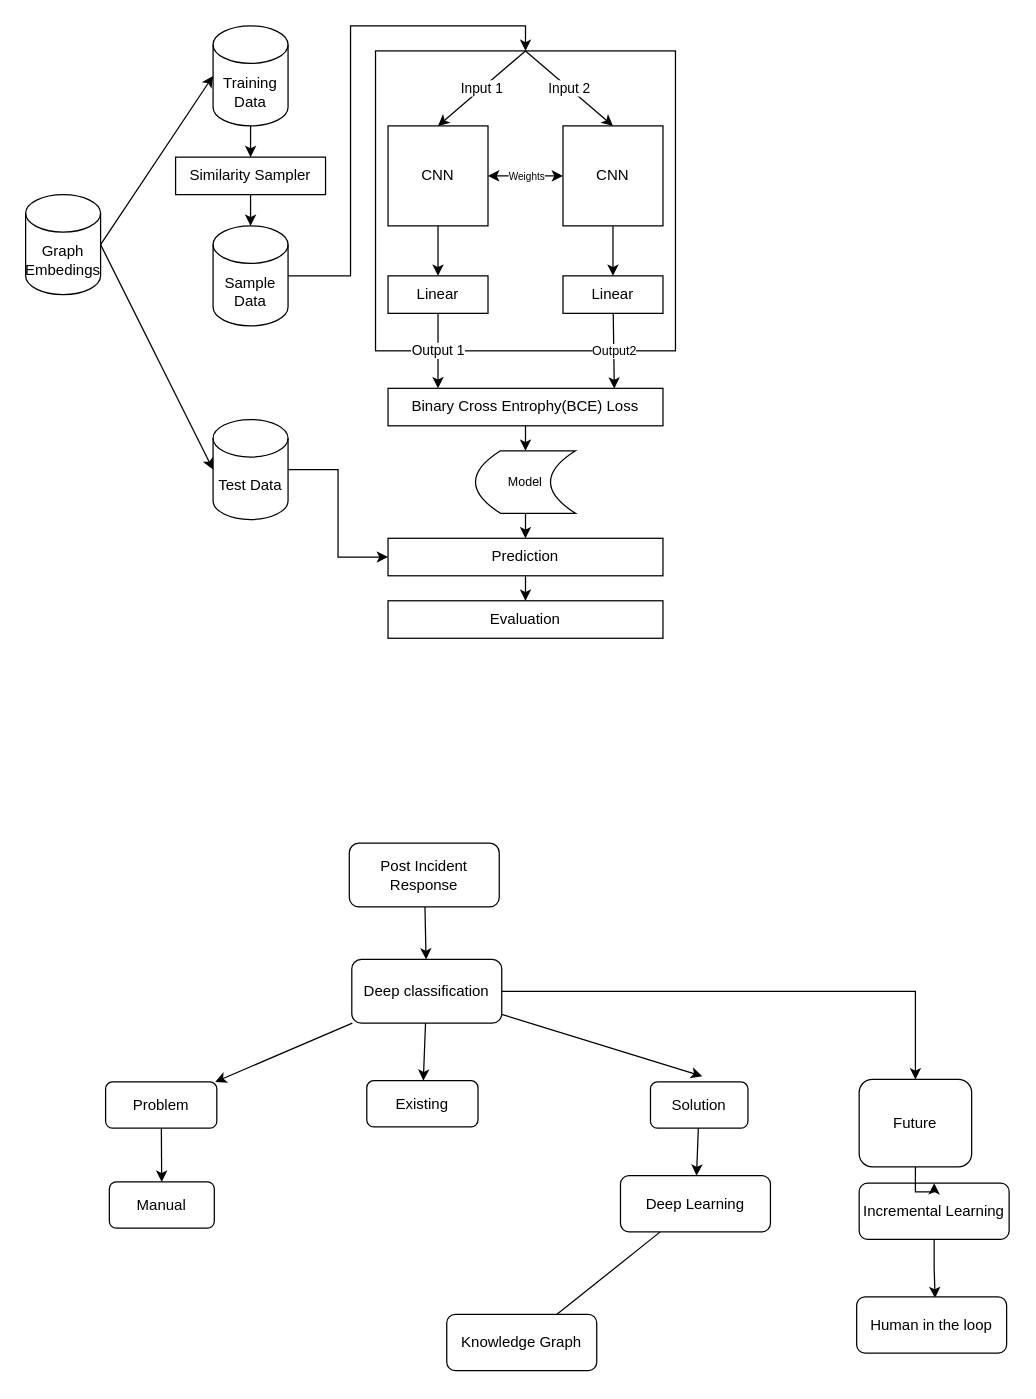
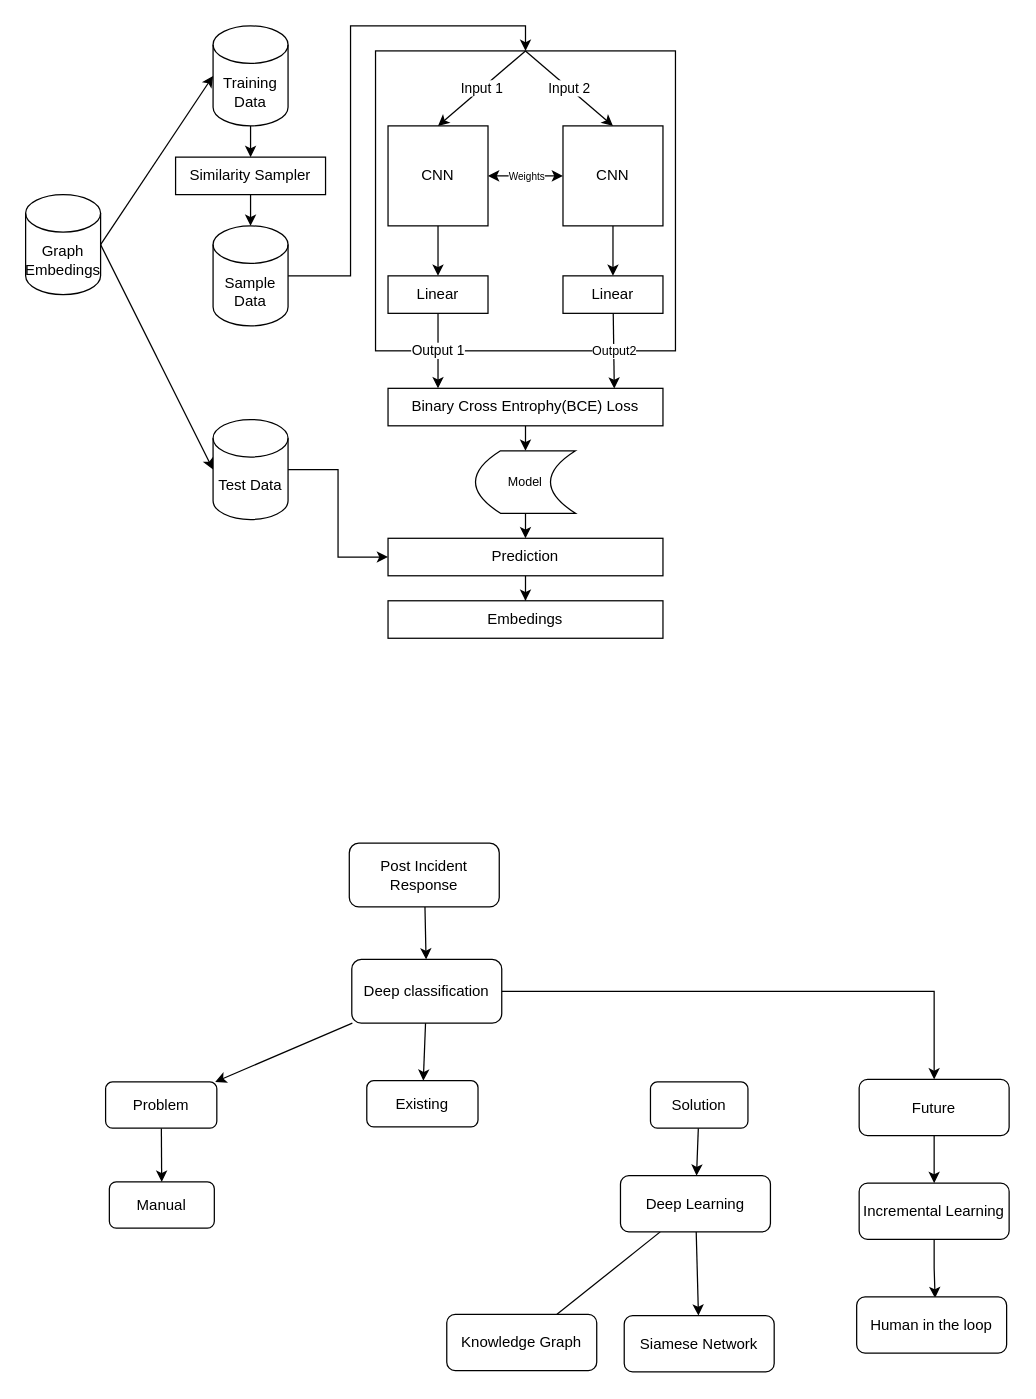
(526, 619) -> (526, 619)
(598, 1044) -> none
(916, 1123) -> (934, 1108)
none -> (697, 1269)
none -> (699, 1344)
